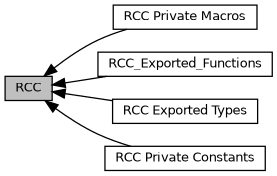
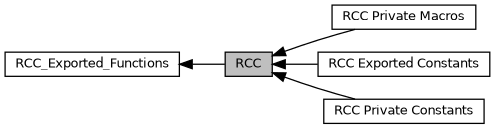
(86, 80) -> (209, 64)
(185, 111) -> (404, 64)
